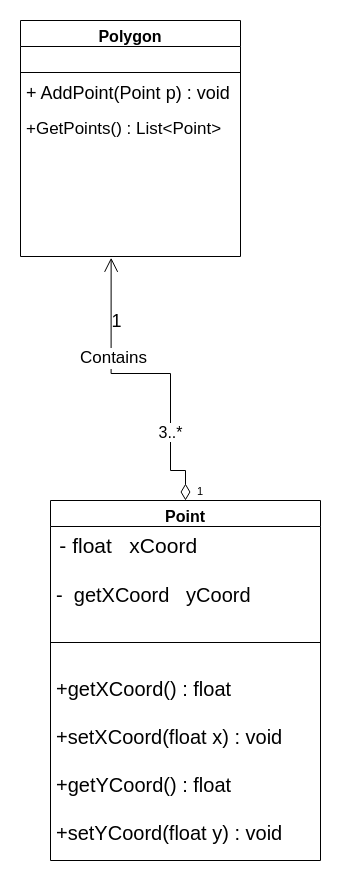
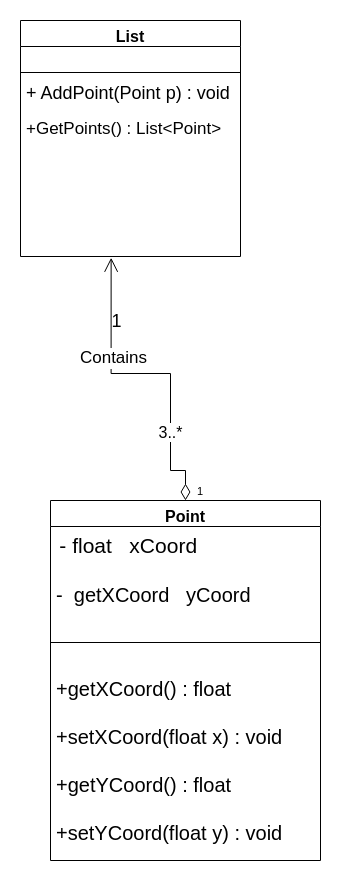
(131, 35) -> (131, 35)
